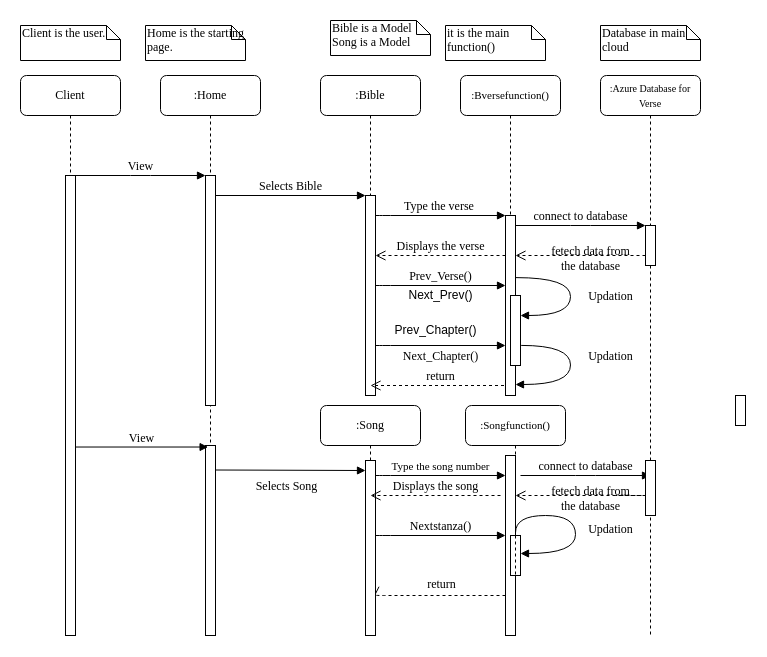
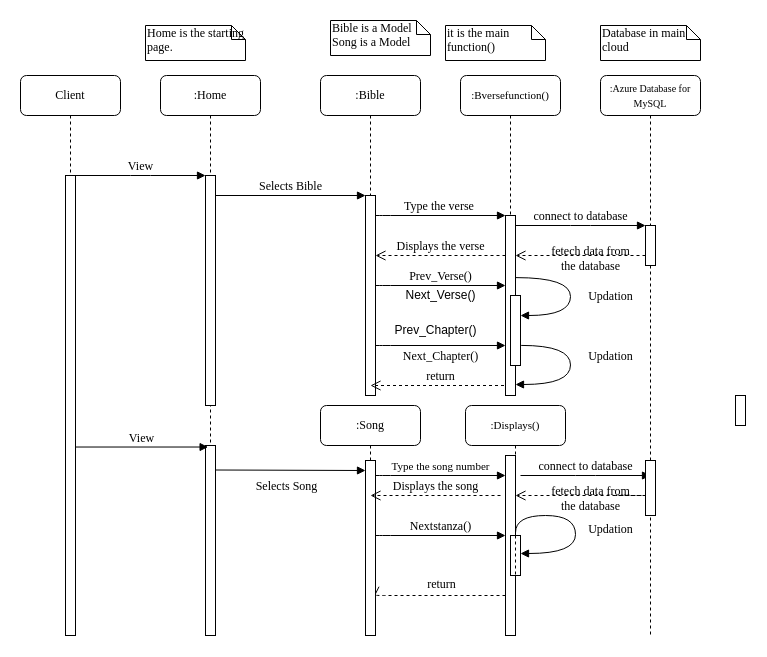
(71, 43) -> none
(651, 96) -> (651, 96)
(441, 296) -> (441, 296)
(516, 426) -> (516, 426)
